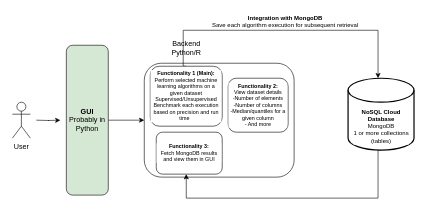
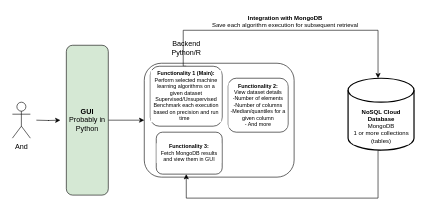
(22, 147) -> (22, 147)
